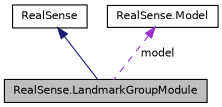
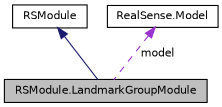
(50, 16) -> (50, 16)
(106, 91) -> (106, 91)
